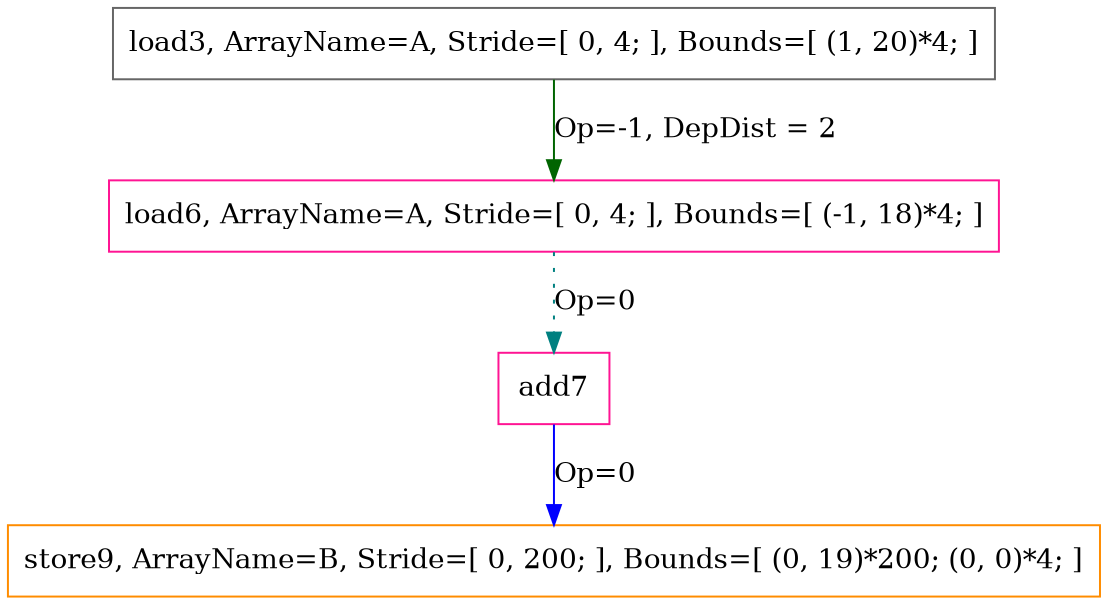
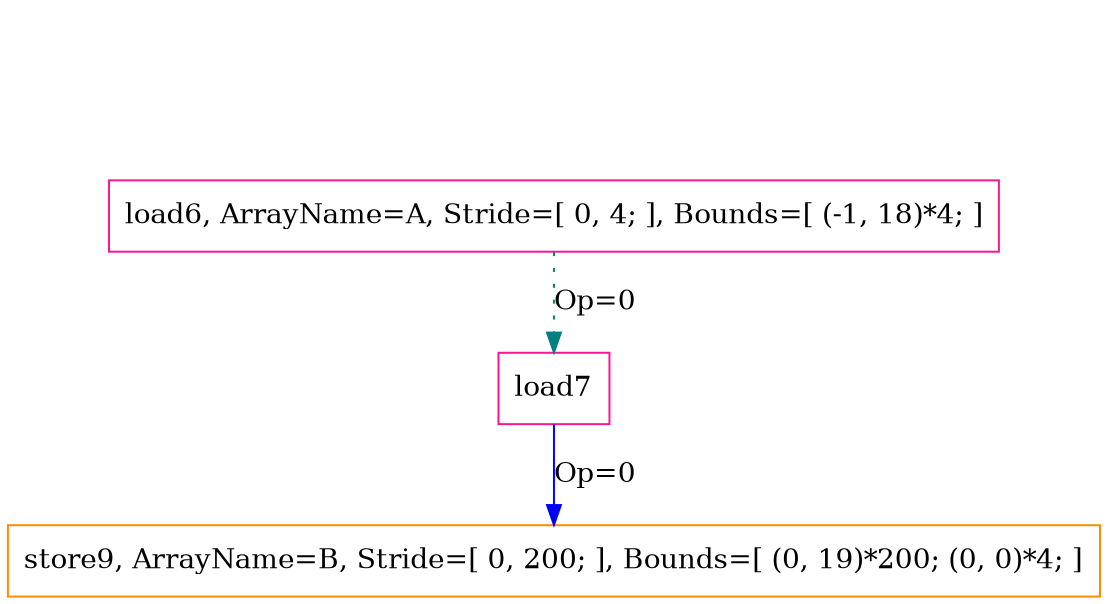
(554, 44) -> none
(554, 388) -> (554, 388)
